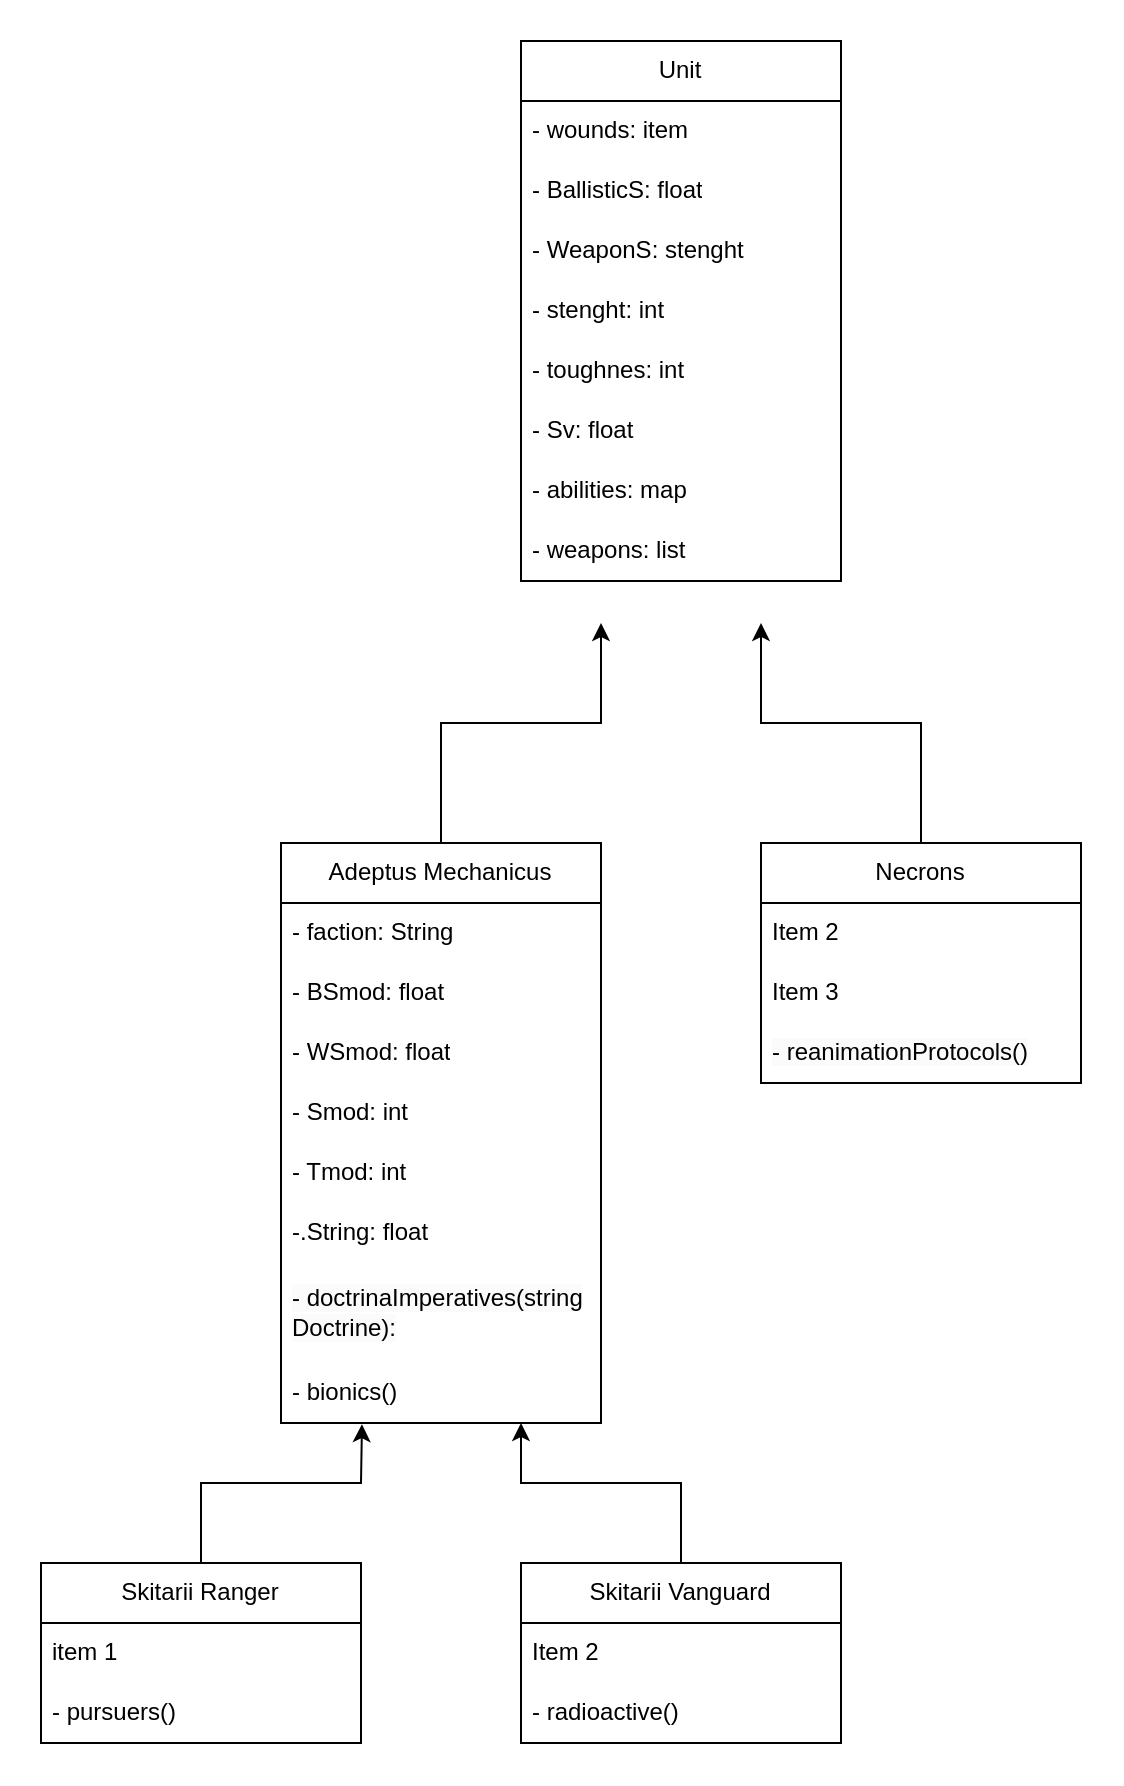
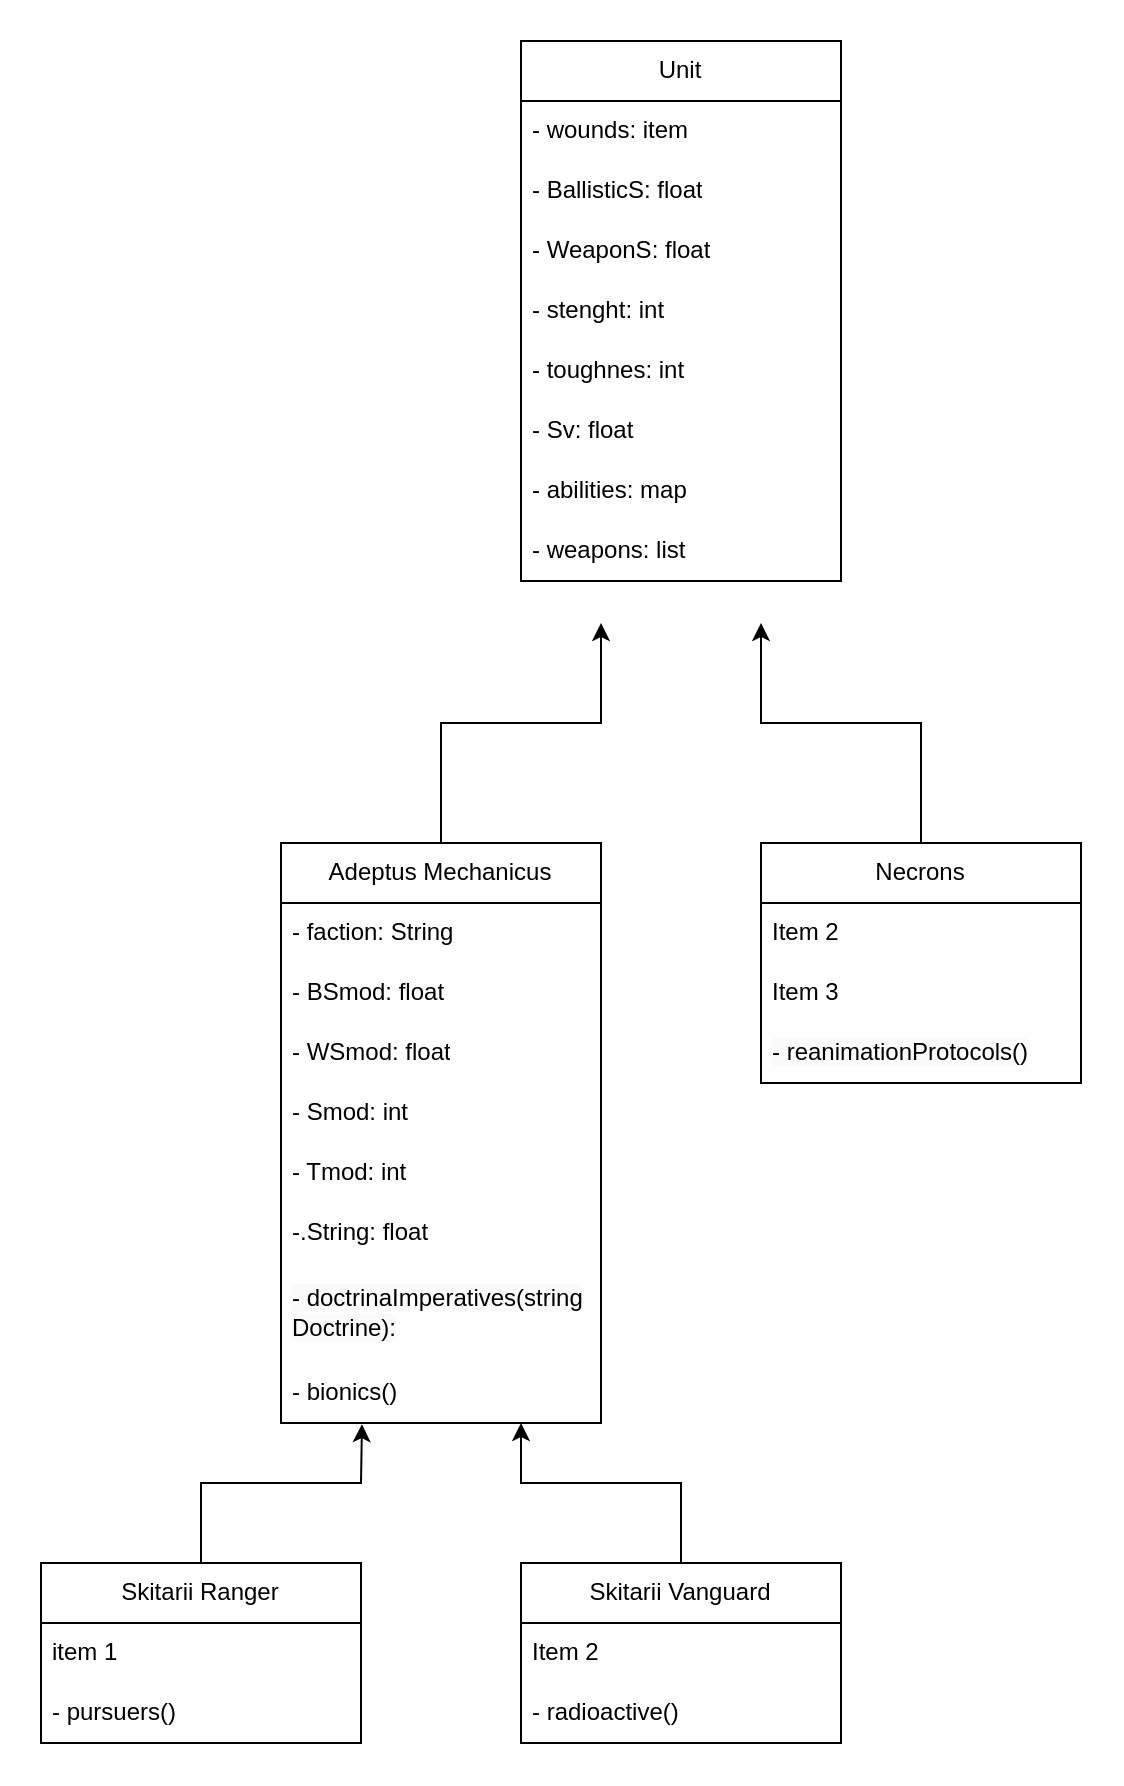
(645, 251) -> (628, 251)
